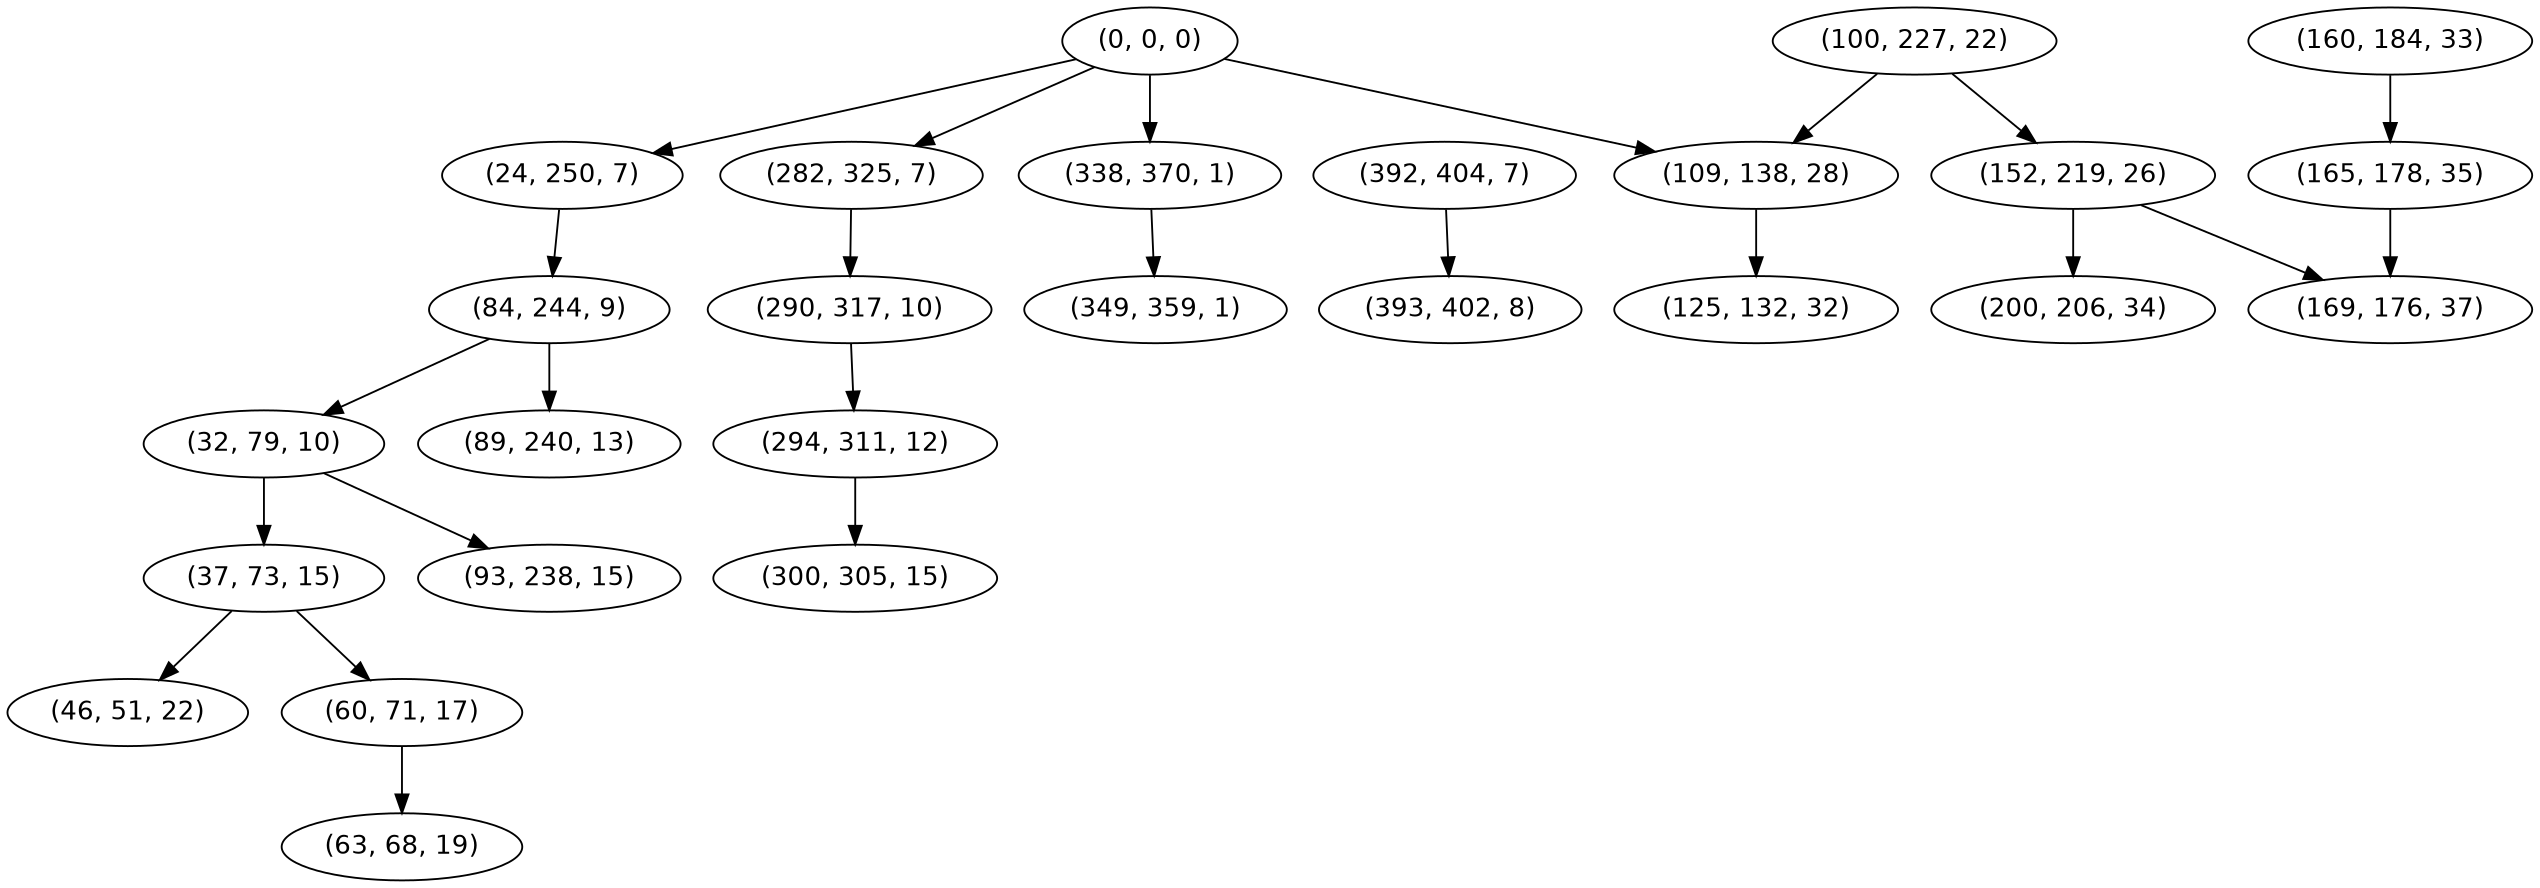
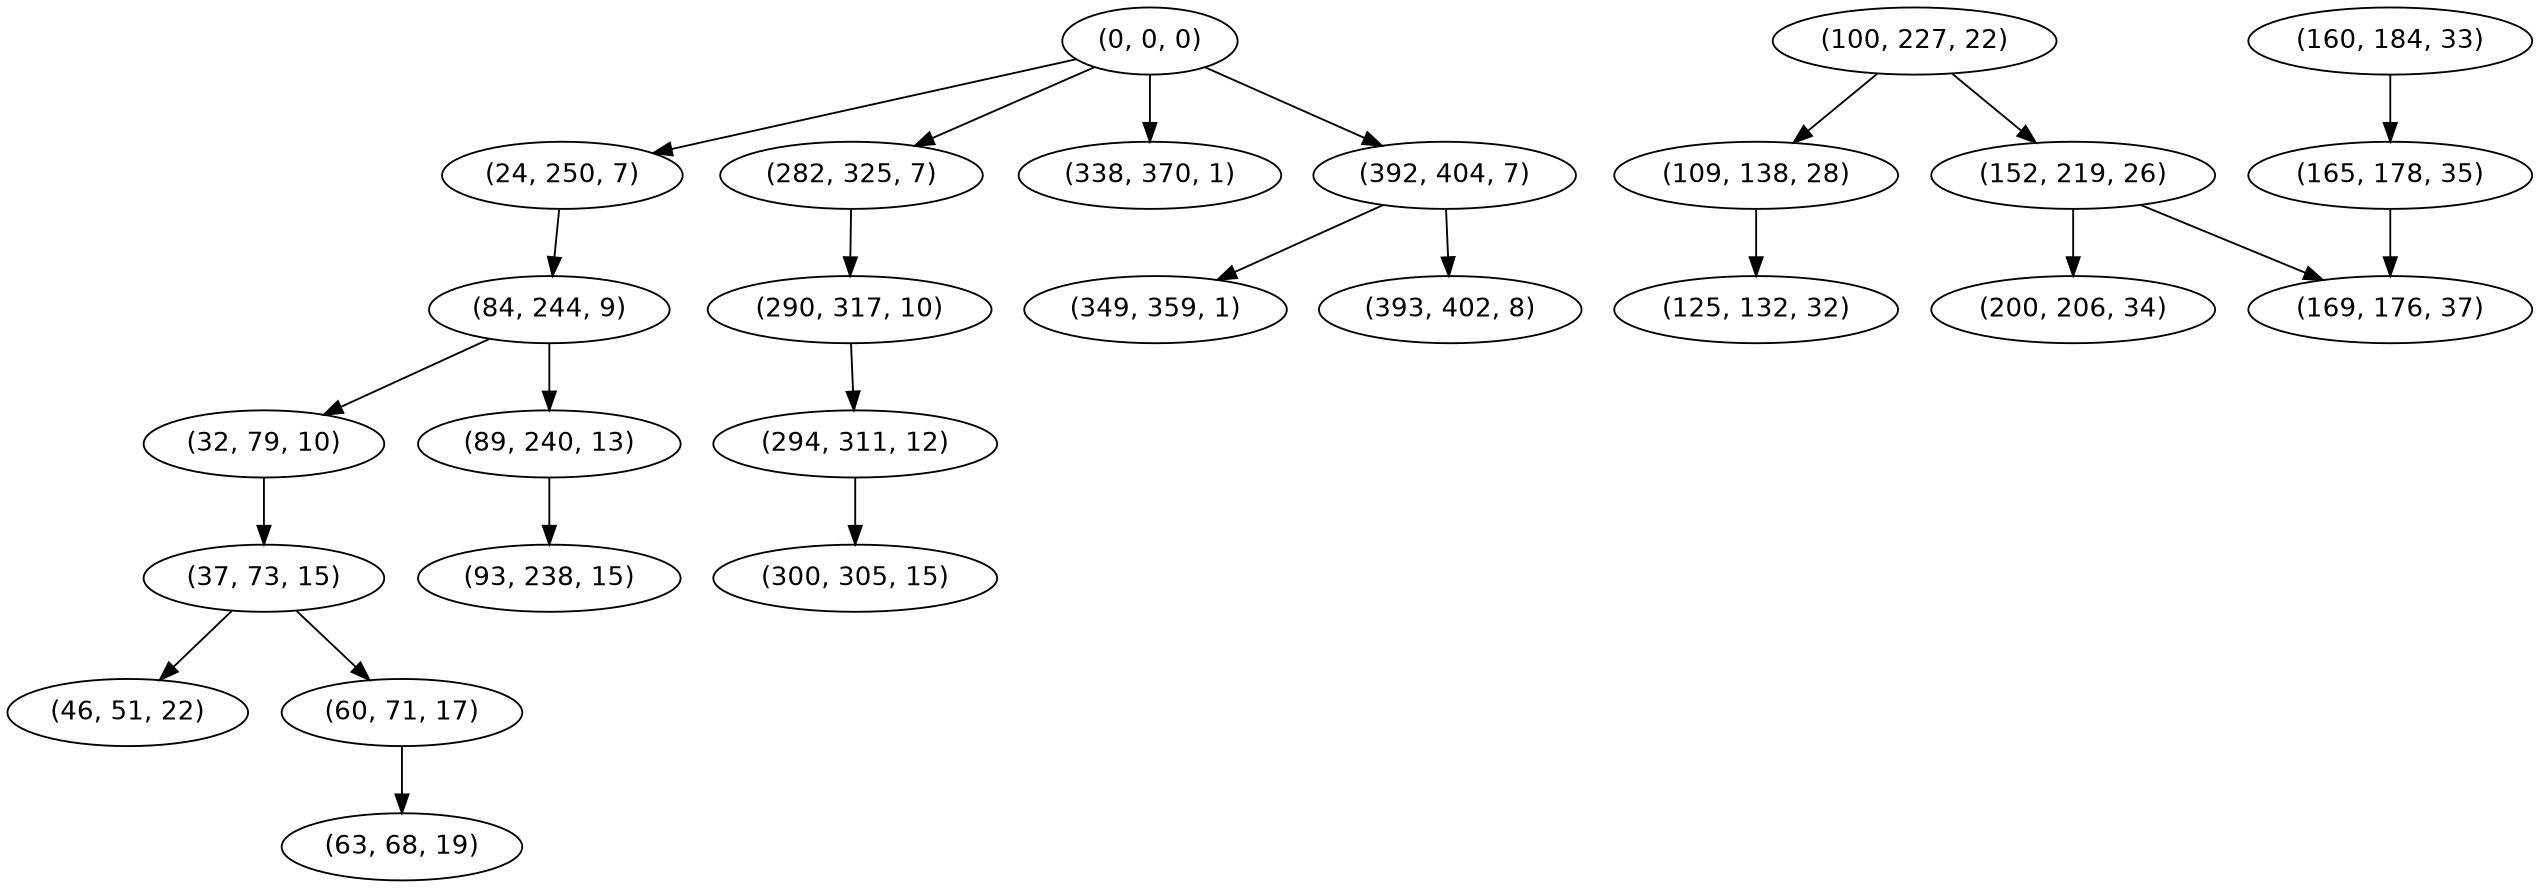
(1430, 103) -> (1285, 103)
(1152, 233) -> (1309, 239)
(397, 507) -> (549, 502)
